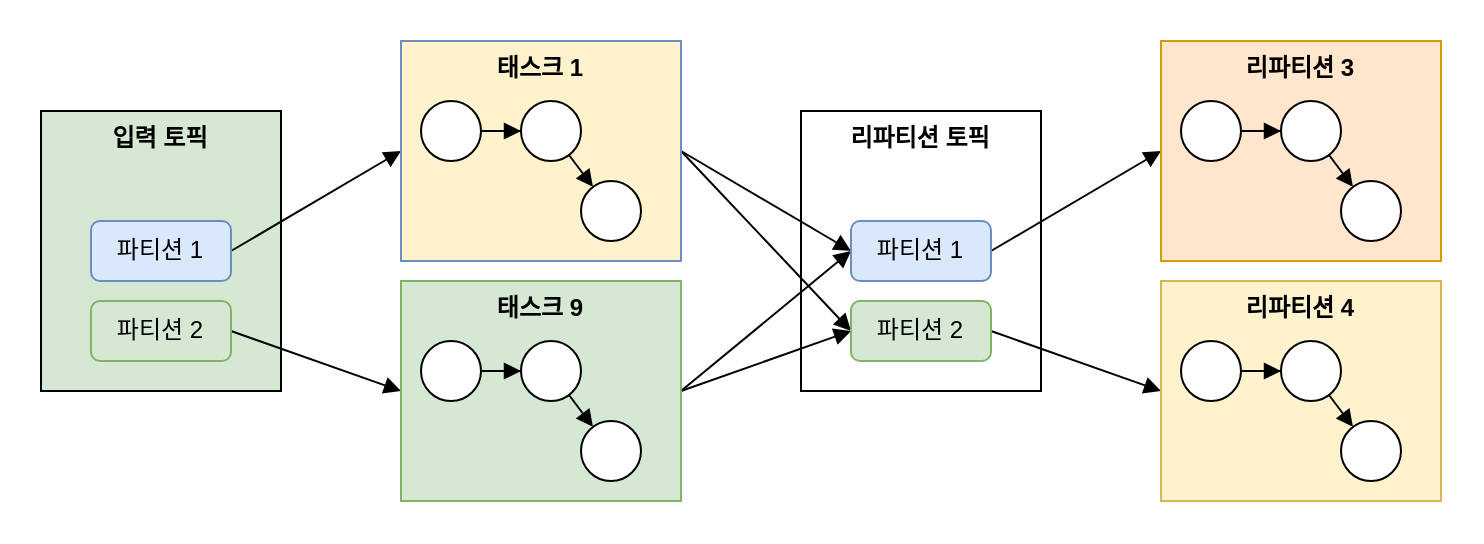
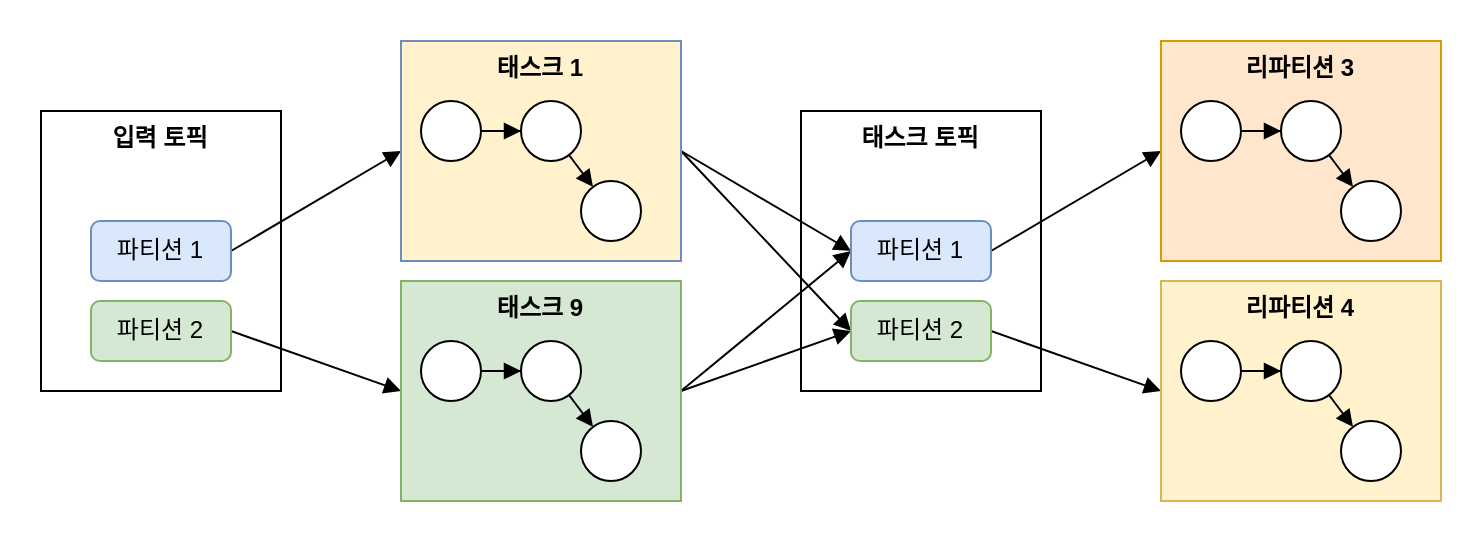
(161, 139) -> (161, 139)
(921, 139) -> (921, 139)
